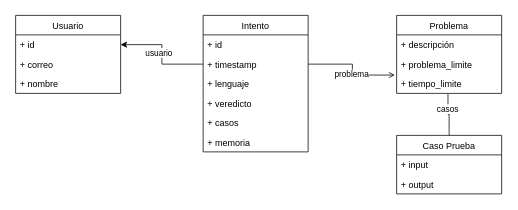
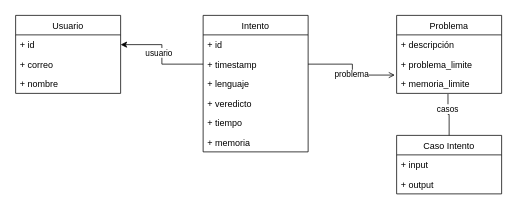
(432, 84) -> (435, 84)
(223, 123) -> (225, 123)
(449, 146) -> (449, 146)
